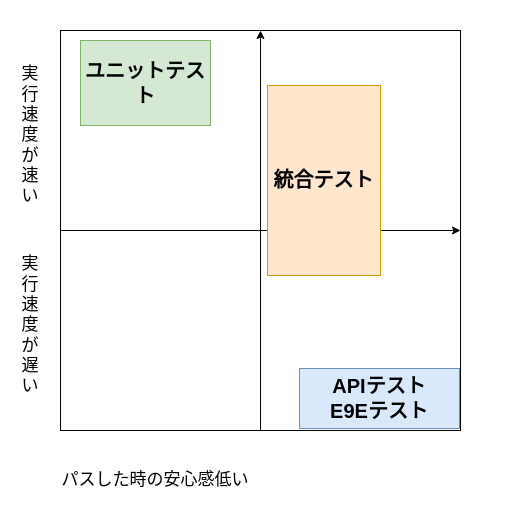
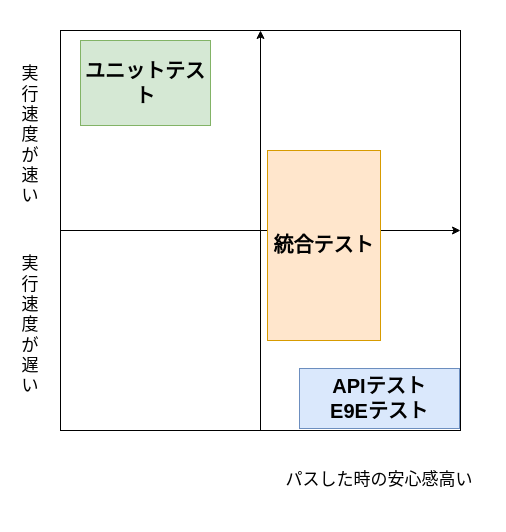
(324, 181) -> (324, 246)
(156, 481) -> none
none -> (380, 481)
